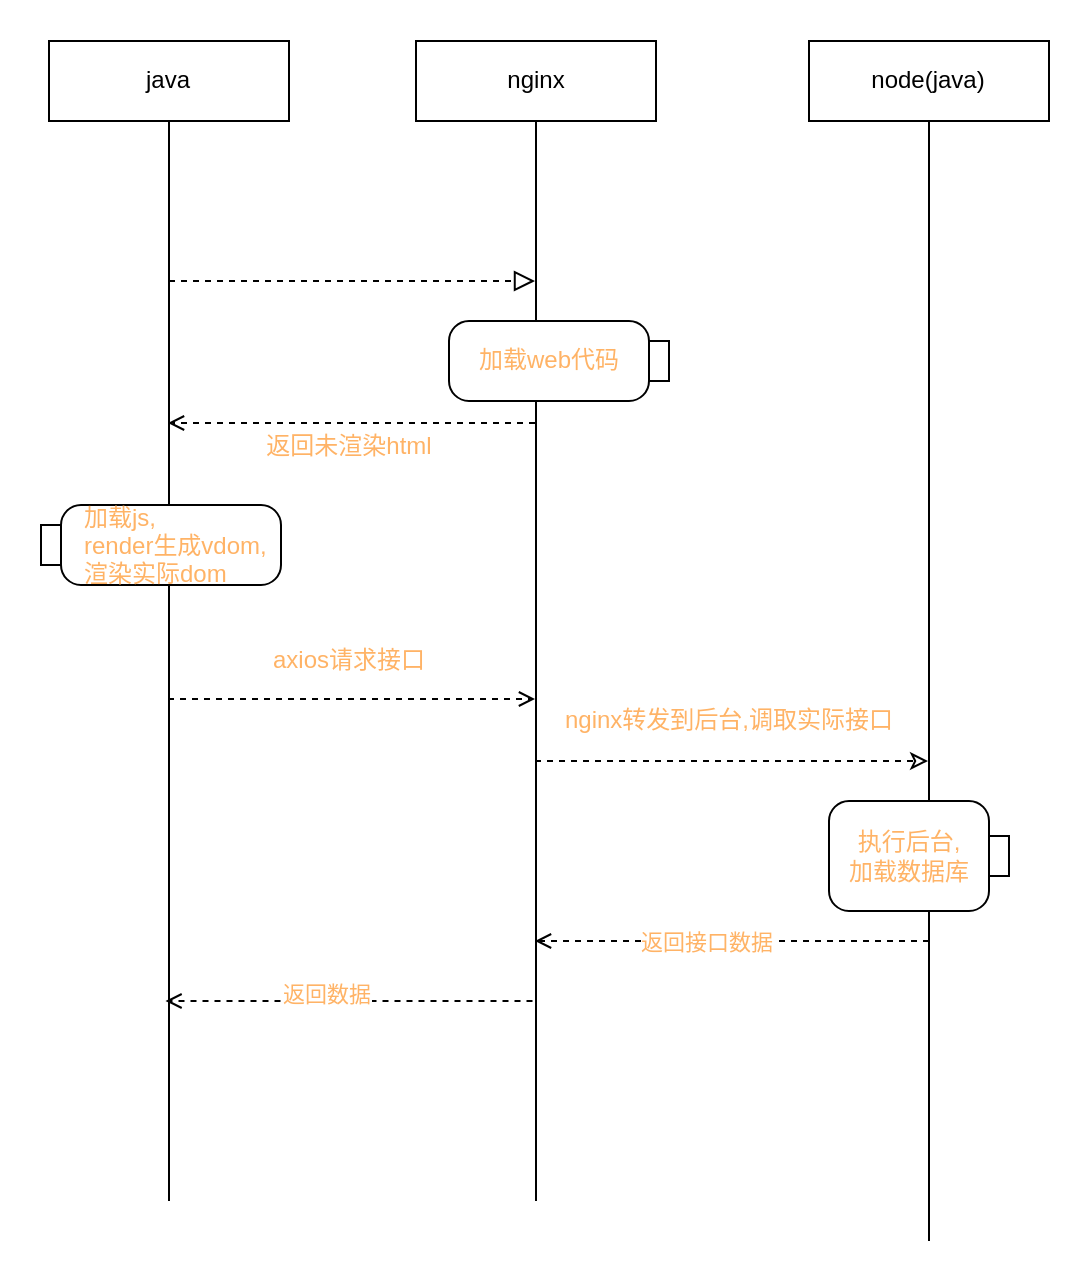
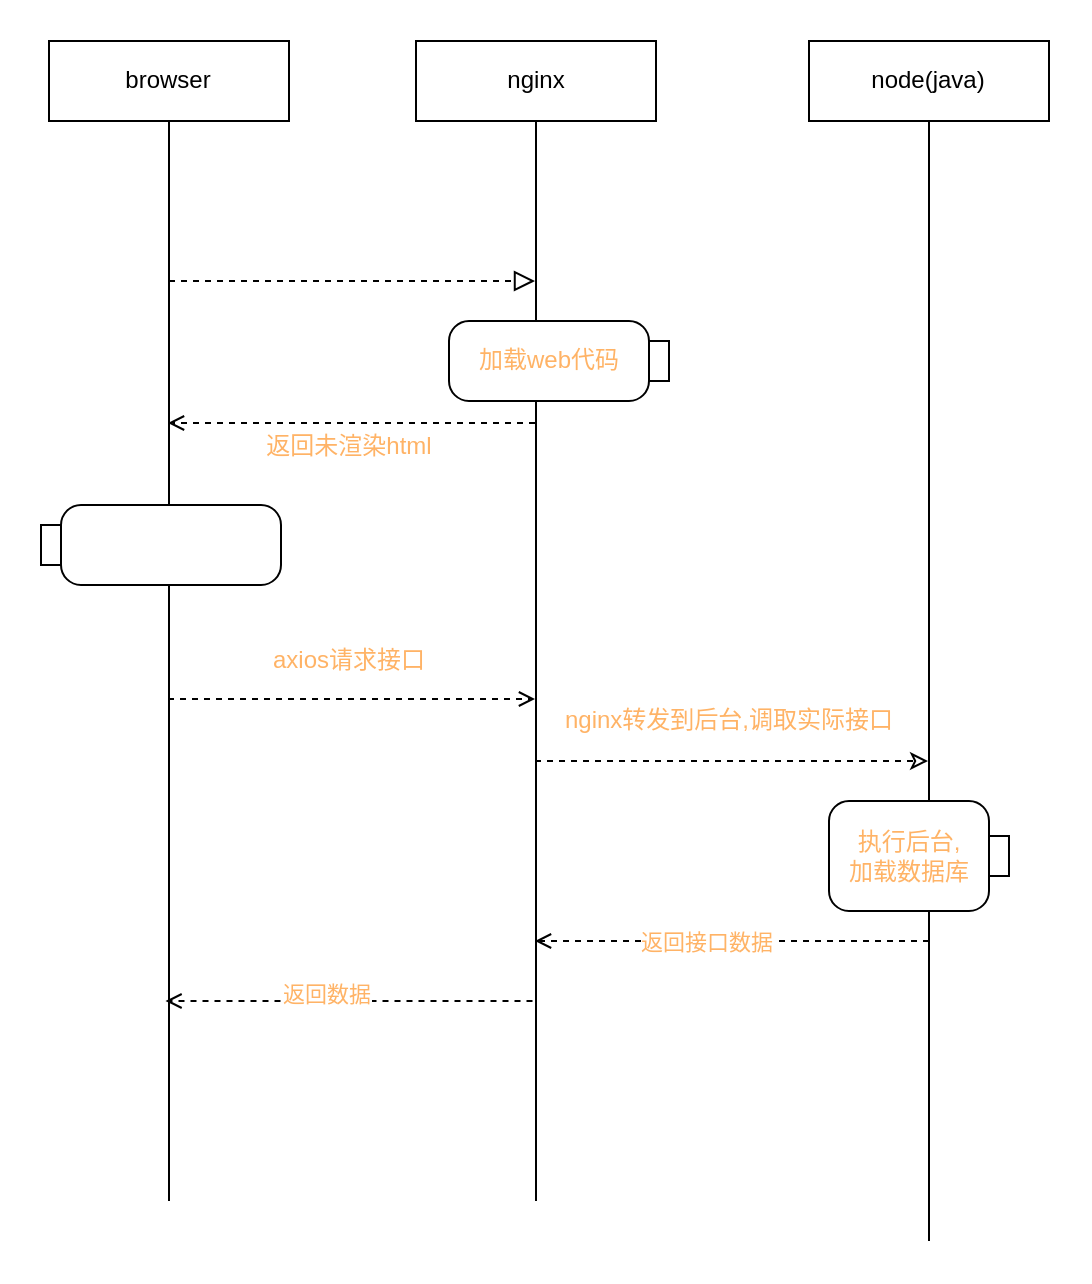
(169, 81) -> (169, 81)
(181, 545) -> none
